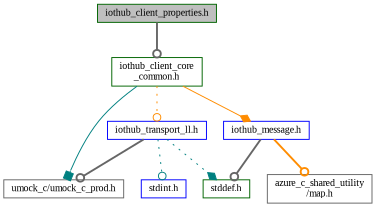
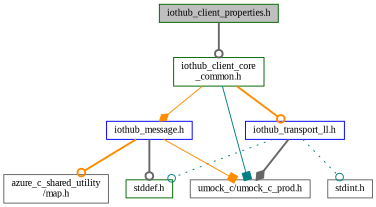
(157, 100) -> (257, 101)
(187, 156) -> (224, 158)
none -> (196, 157)
(114, 158) -> (276, 155)
(164, 189) -> (350, 189)
